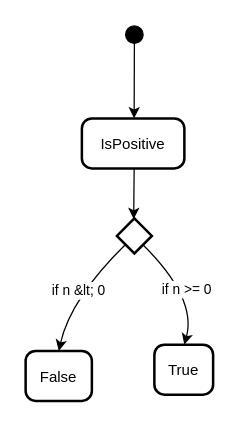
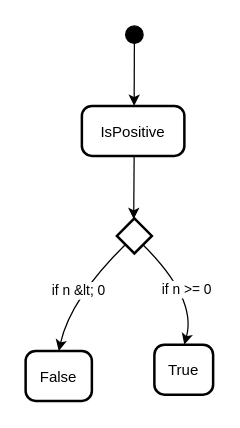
(133, 143) -> (133, 131)
